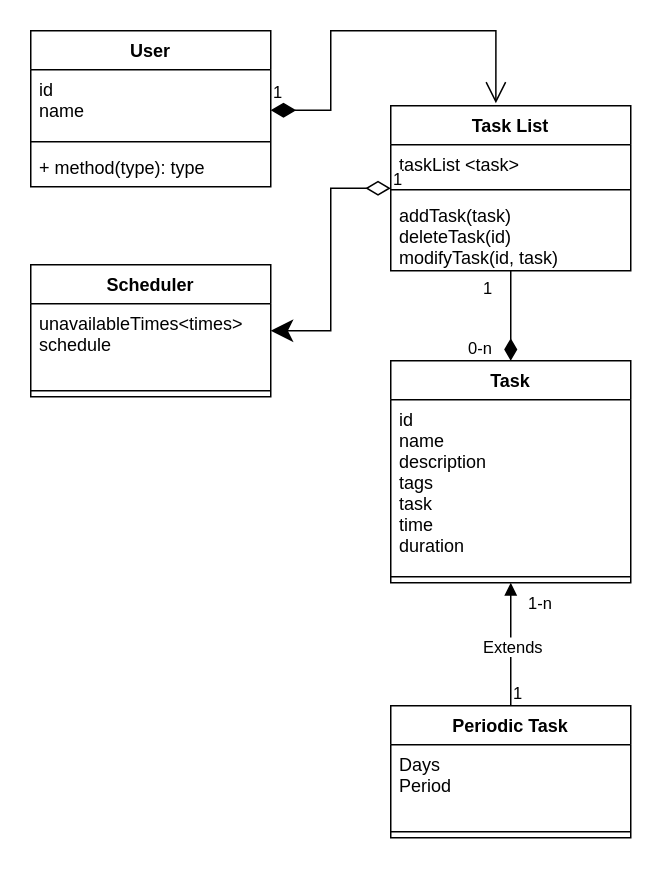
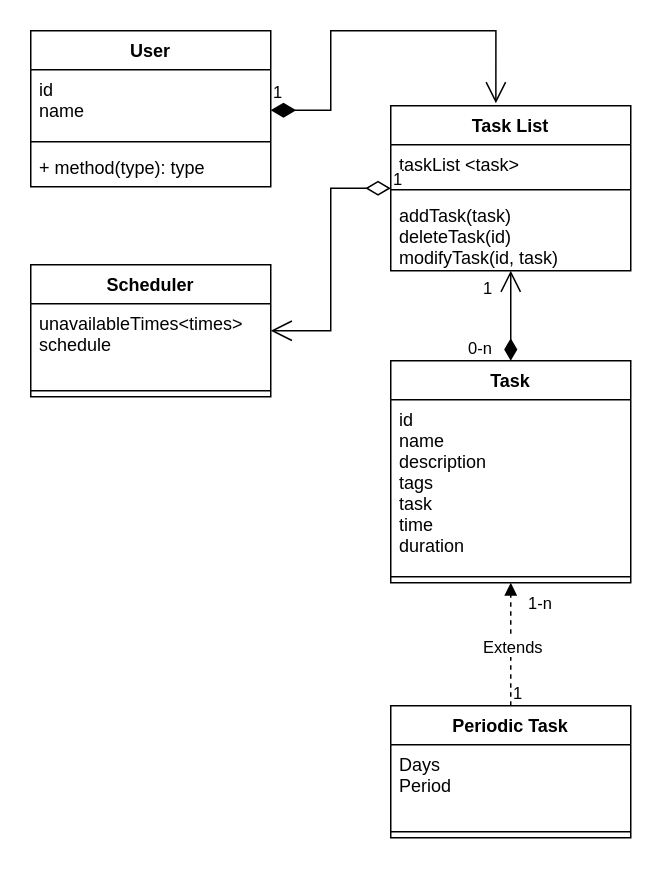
(511, 277) -> (511, 278)
(289, 331) -> (283, 331)
(511, 681) -> (511, 681)
